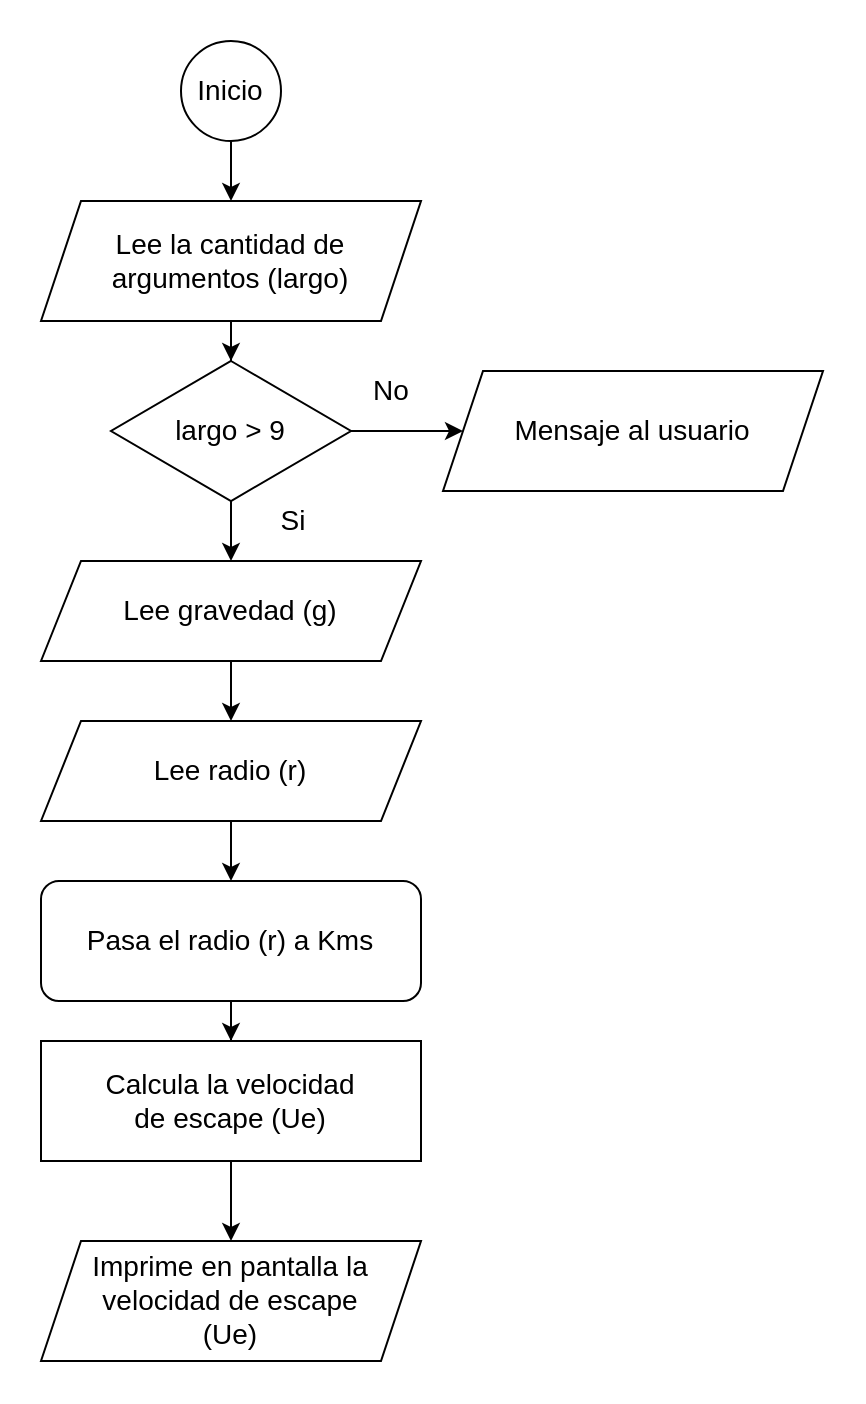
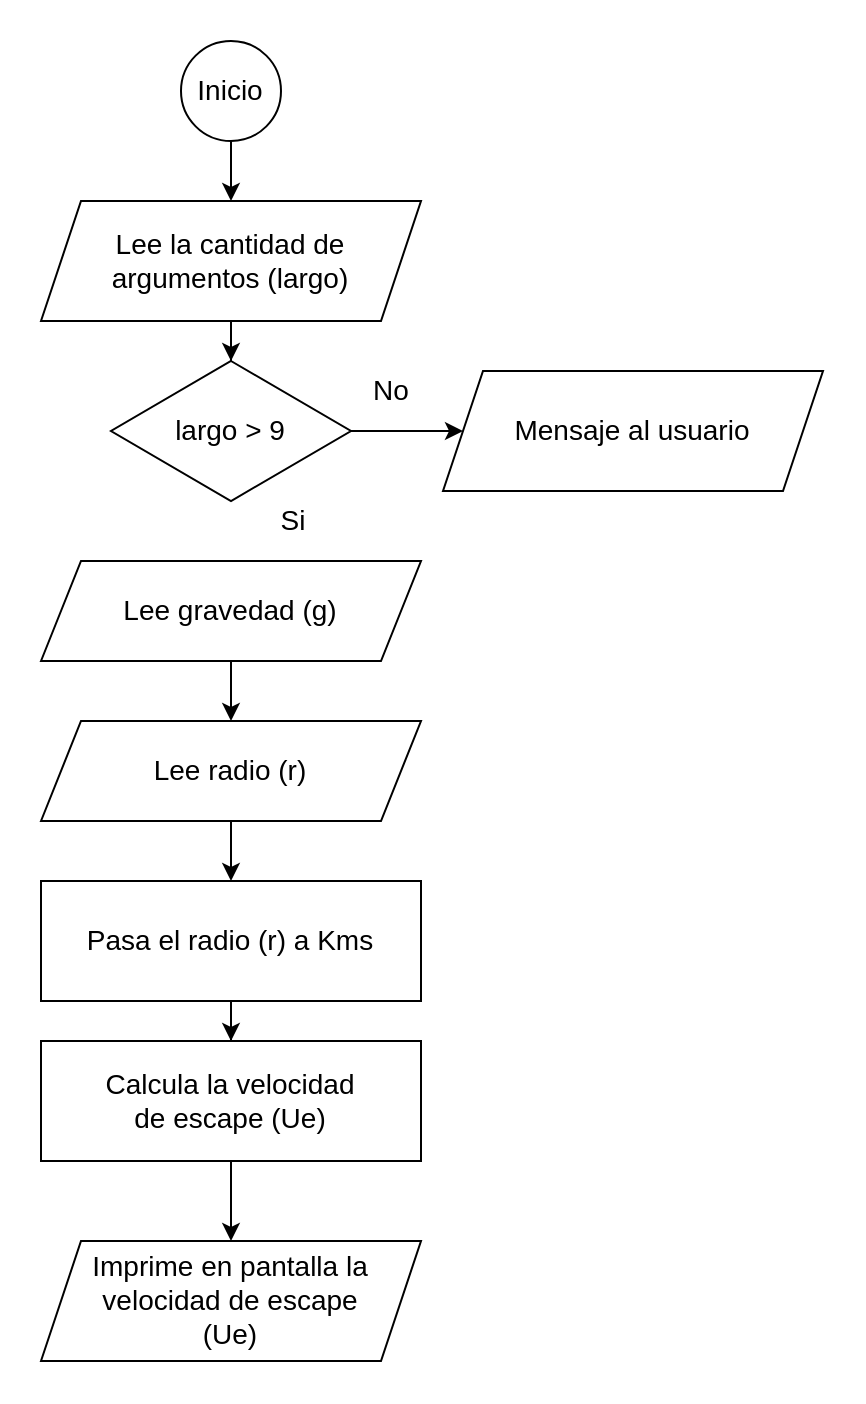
(231, 538) -> none
(231, 941) -> (231, 941)
